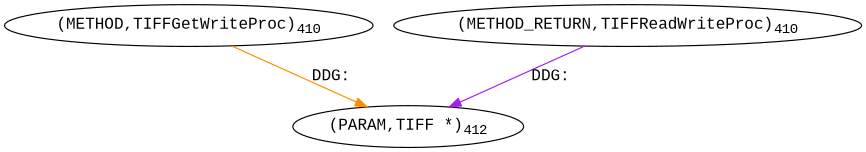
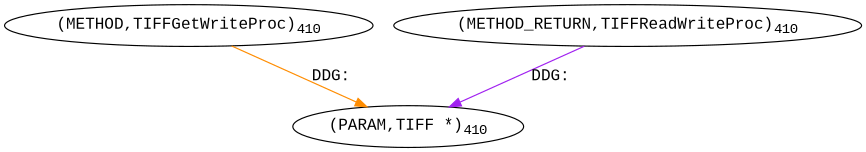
(476, 125) -> (476, 125)
